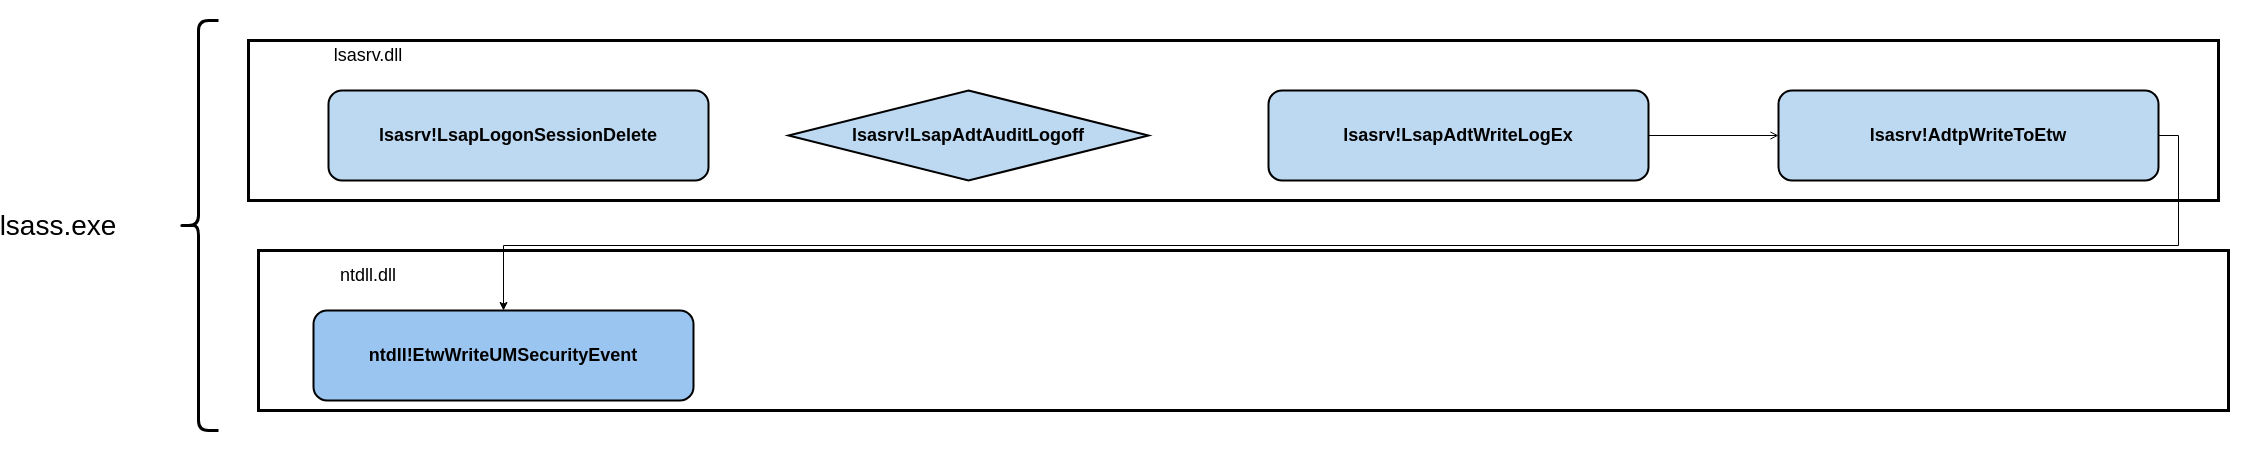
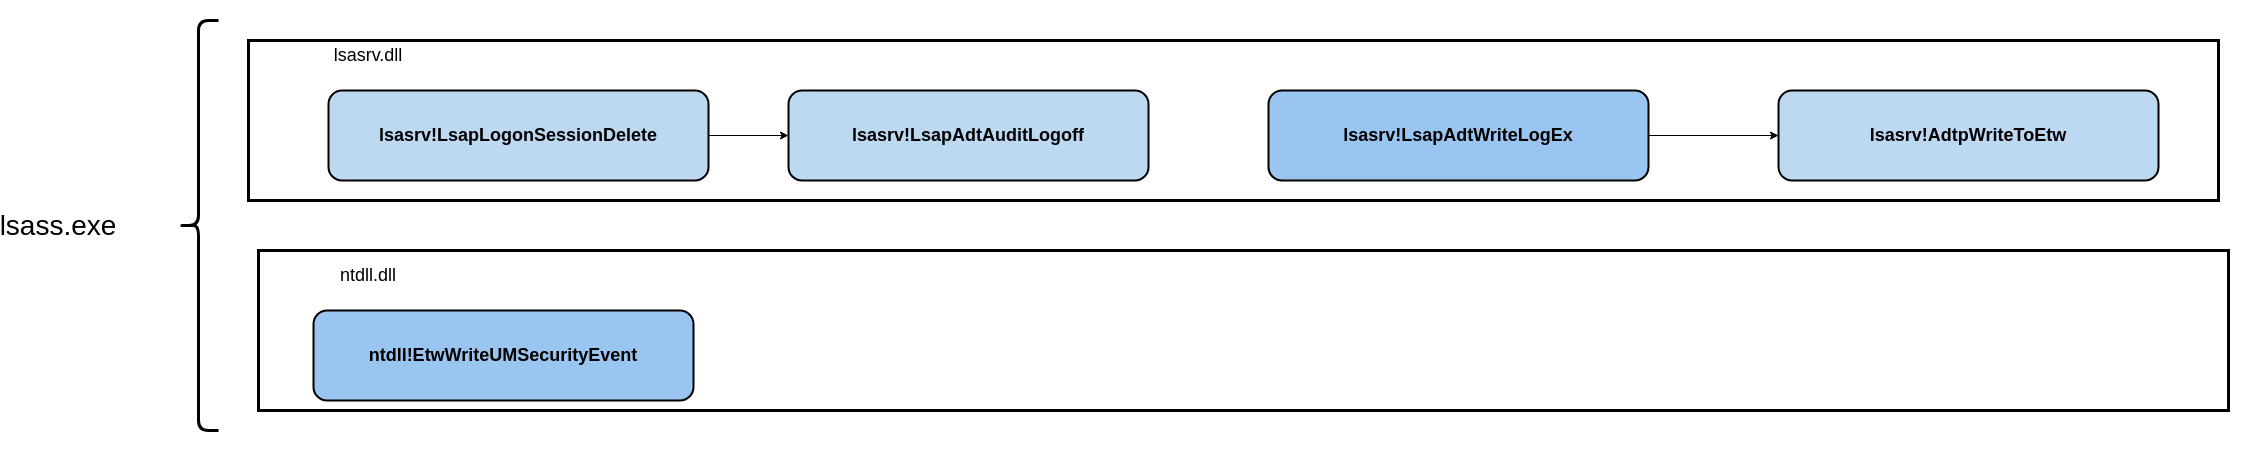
none -> (745, 136)
(969, 136) -> (969, 136)
(1459, 136) -> (1459, 136)
(1771, 136) -> (1770, 136)
(1378, 246) -> none
